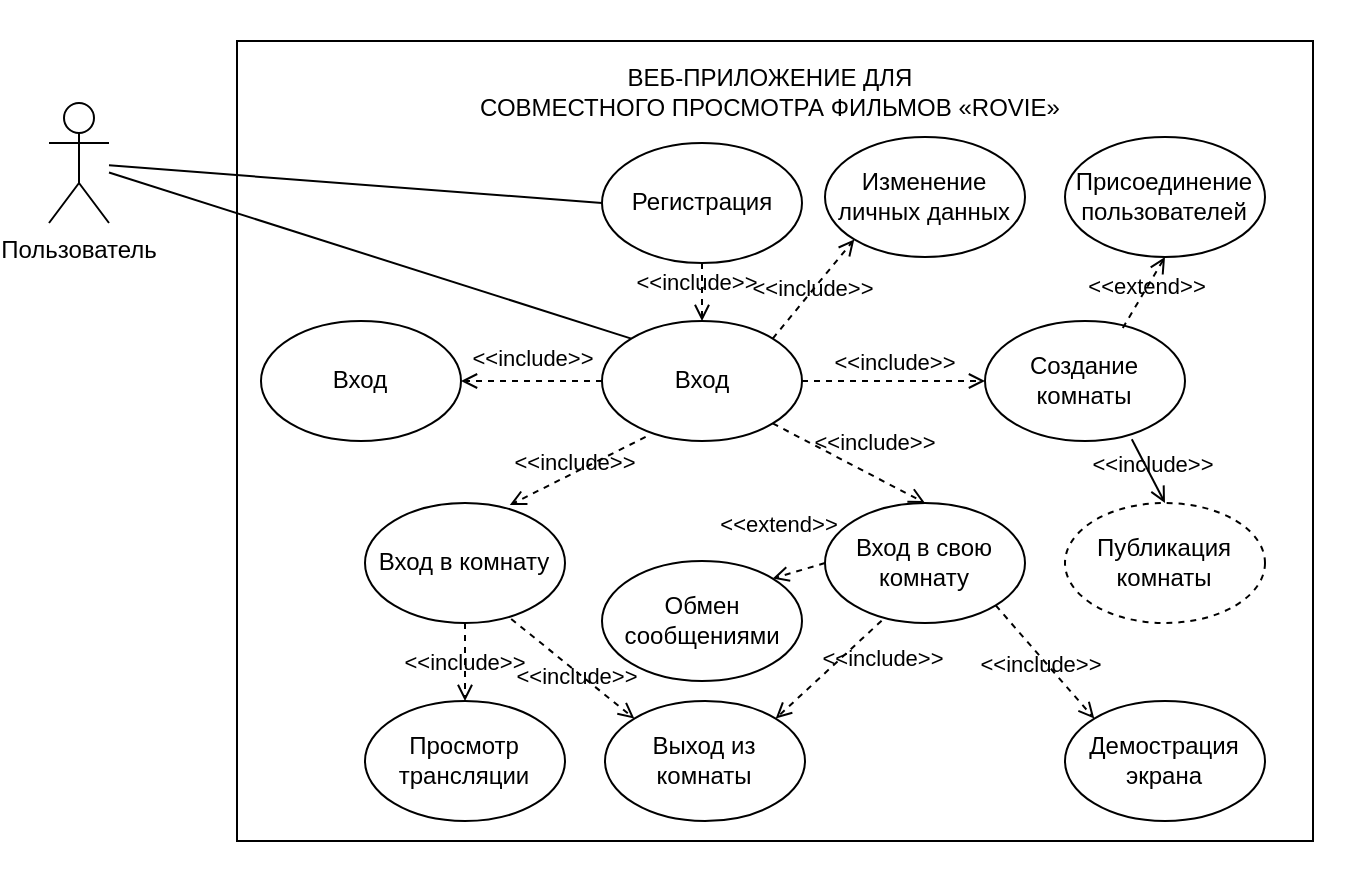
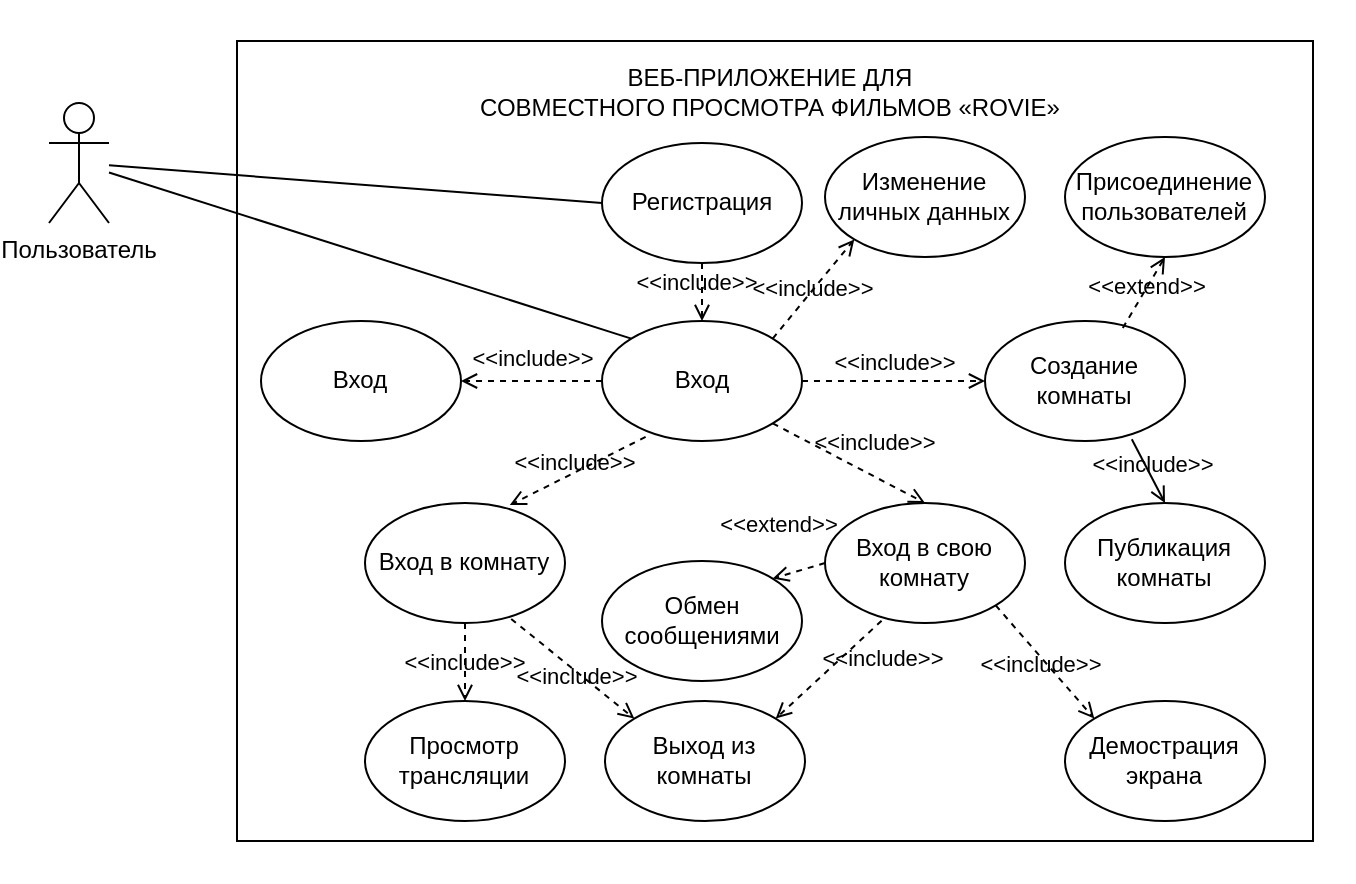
(1165, 563) -> (1165, 563)
